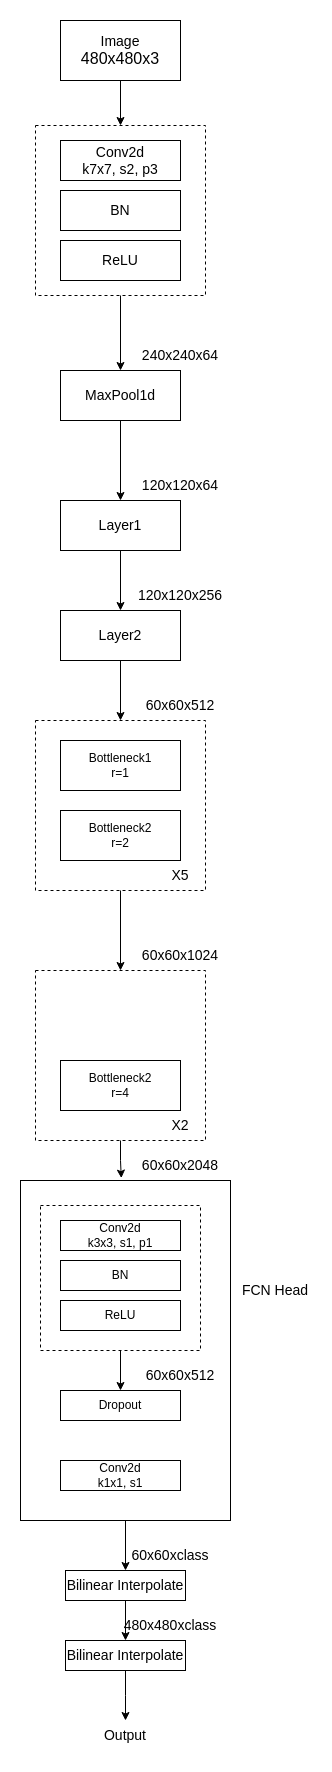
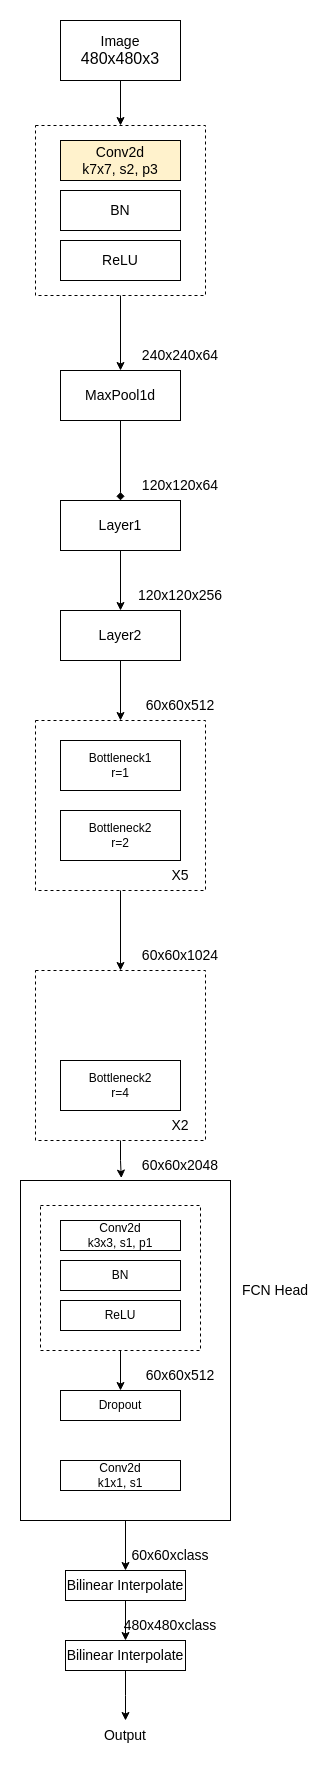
(121, 161) -> (121, 161)
(121, 492) -> (121, 492)
